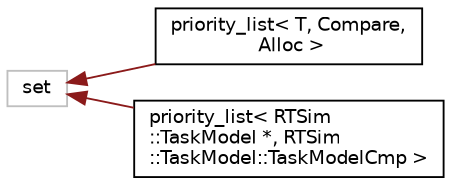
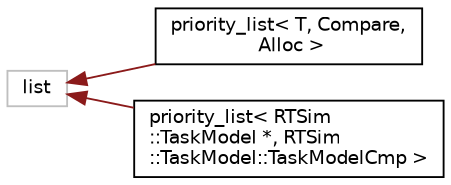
(37, 89) -> (37, 89)
